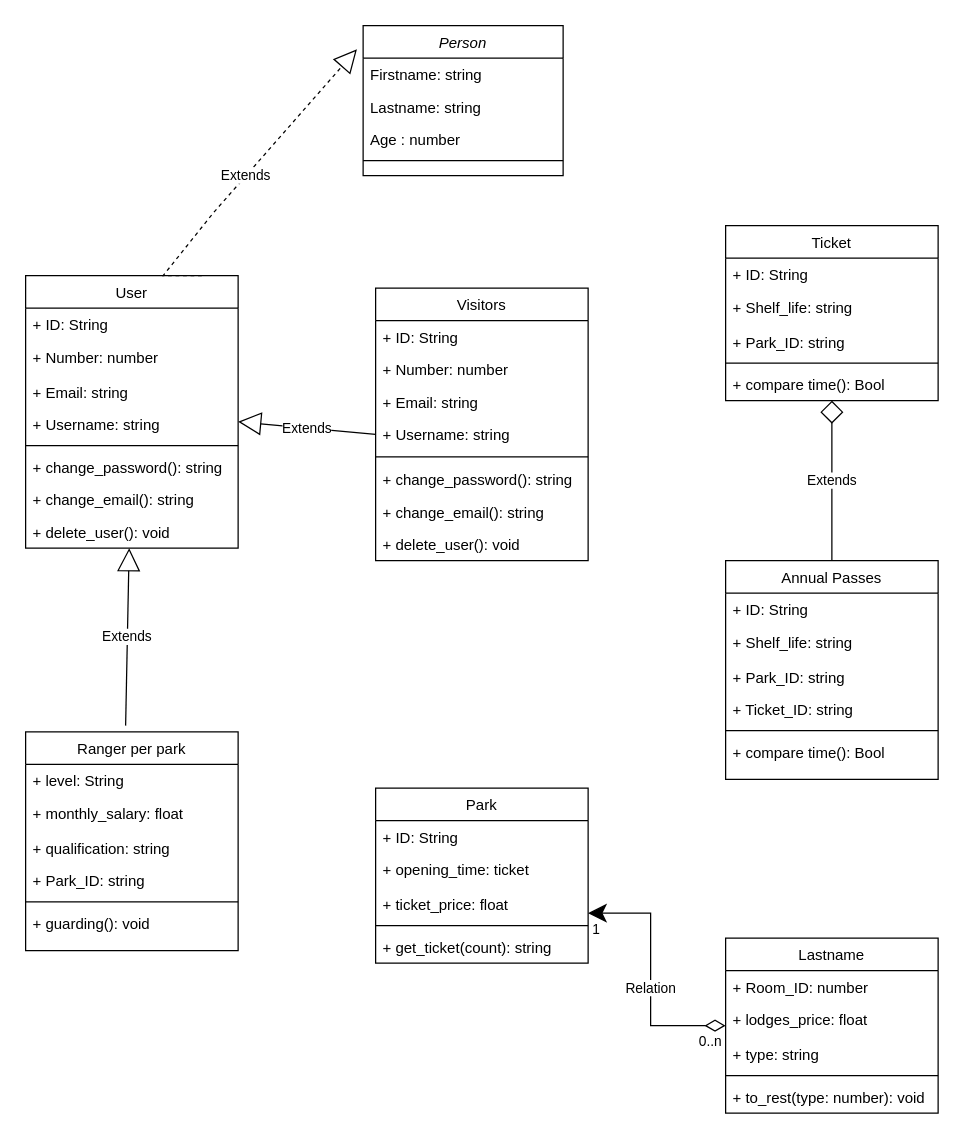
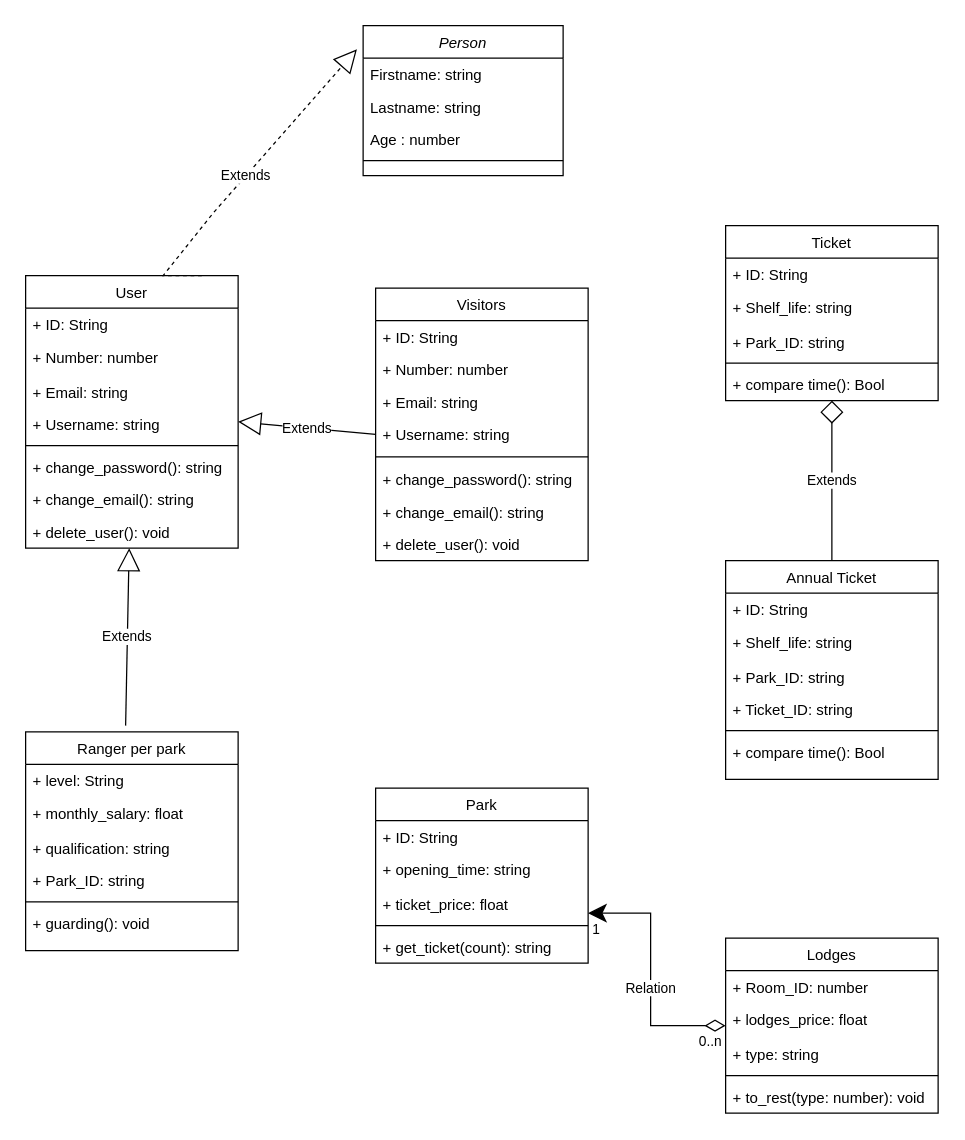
(831, 578) -> (831, 578)
(463, 870) -> (463, 870)
(831, 955) -> (831, 955)
